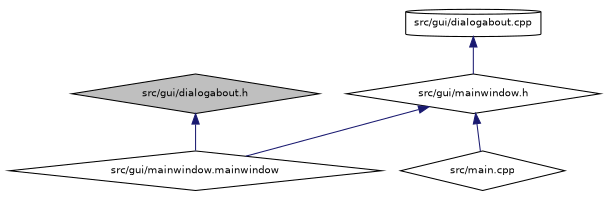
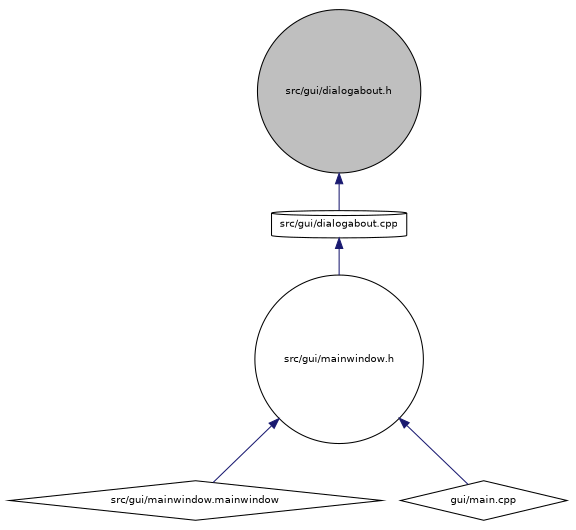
(196, 94) -> (339, 91)
(473, 94) -> (339, 359)
(196, 137) -> (339, 197)
(483, 171) -> (484, 501)
